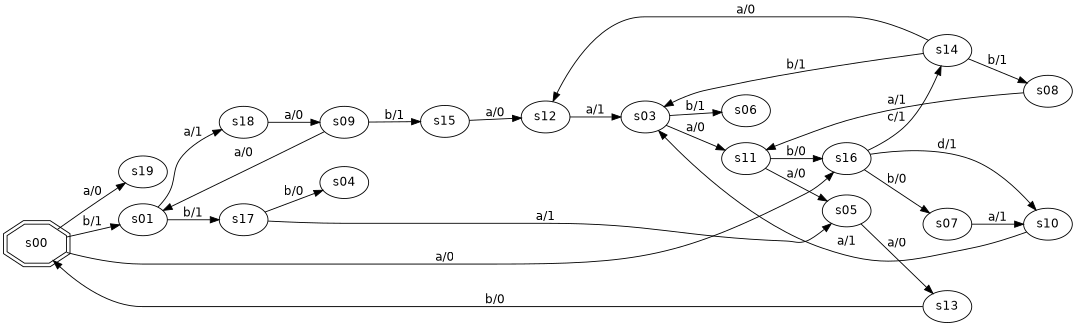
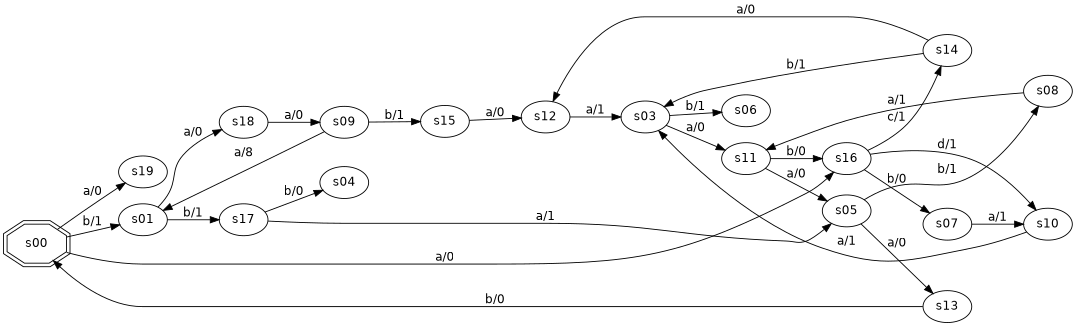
(994, 69) -> (961, 181)
(193, 132) -> (193, 132)
(244, 153) -> (244, 153)
